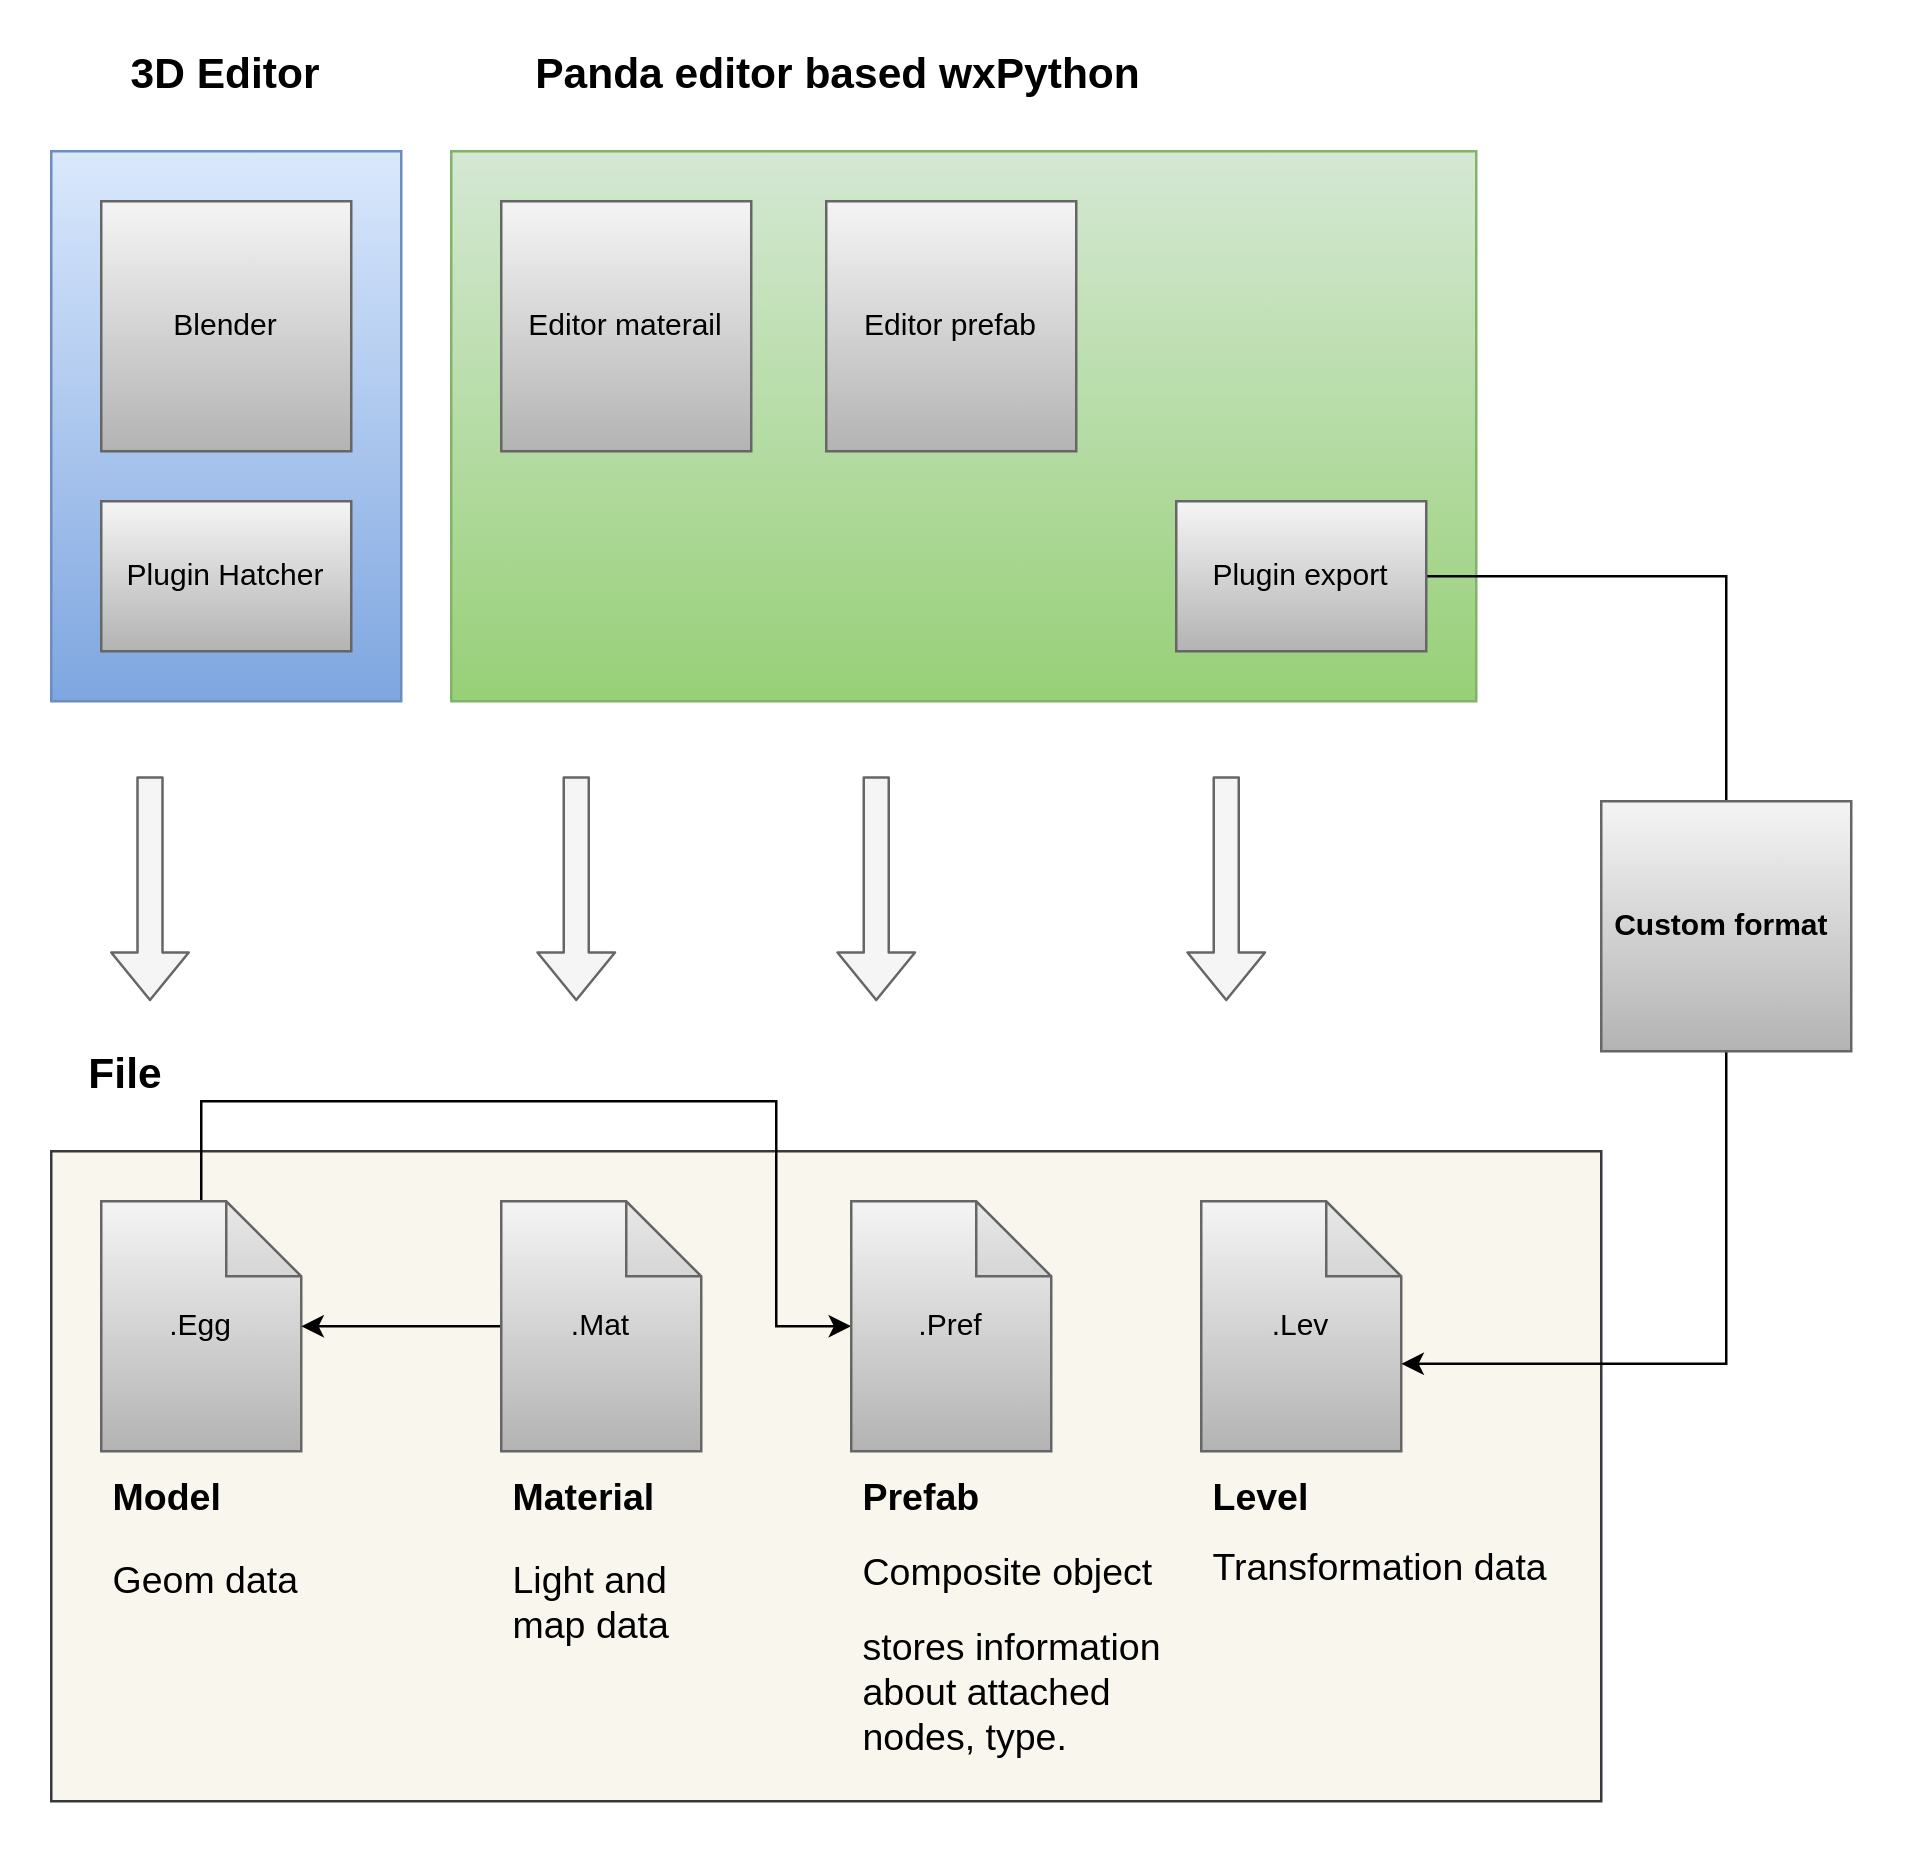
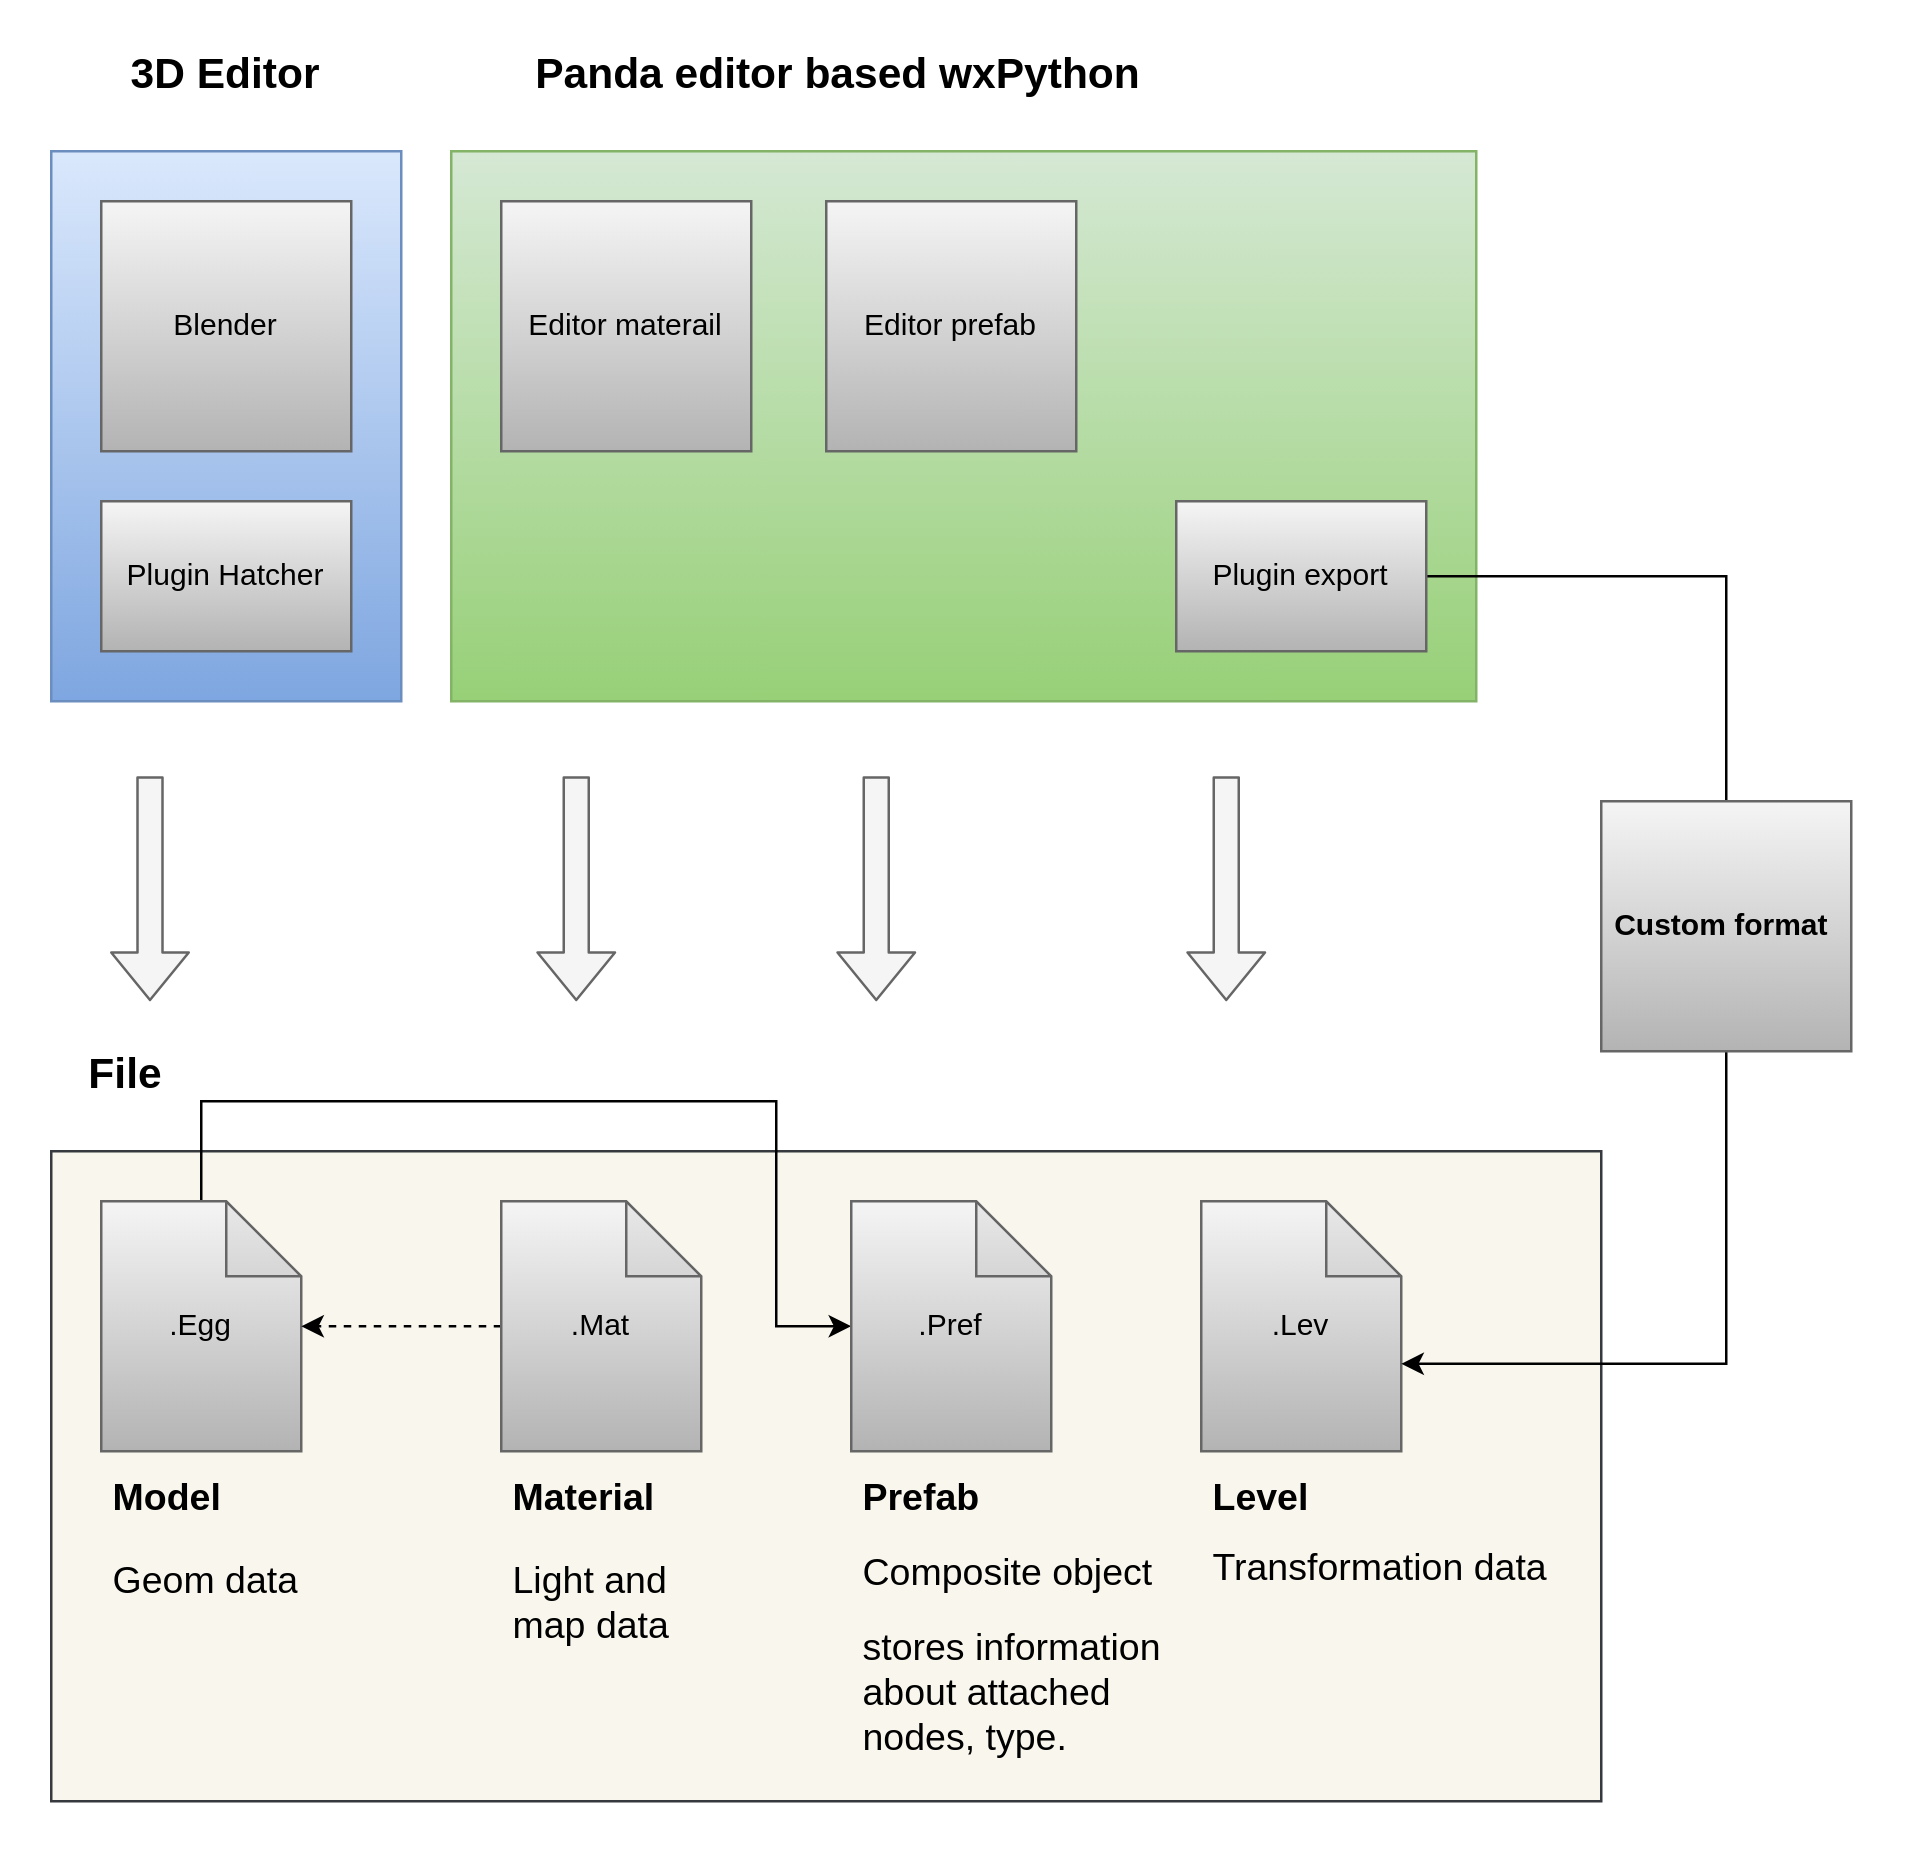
(409, 1326) -> (409, 1326)
